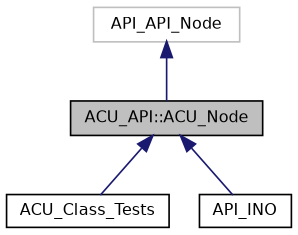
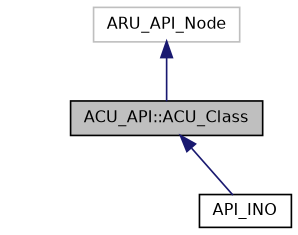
(167, 25) -> (167, 25)
(167, 118) -> (167, 118)
(88, 211) -> none
